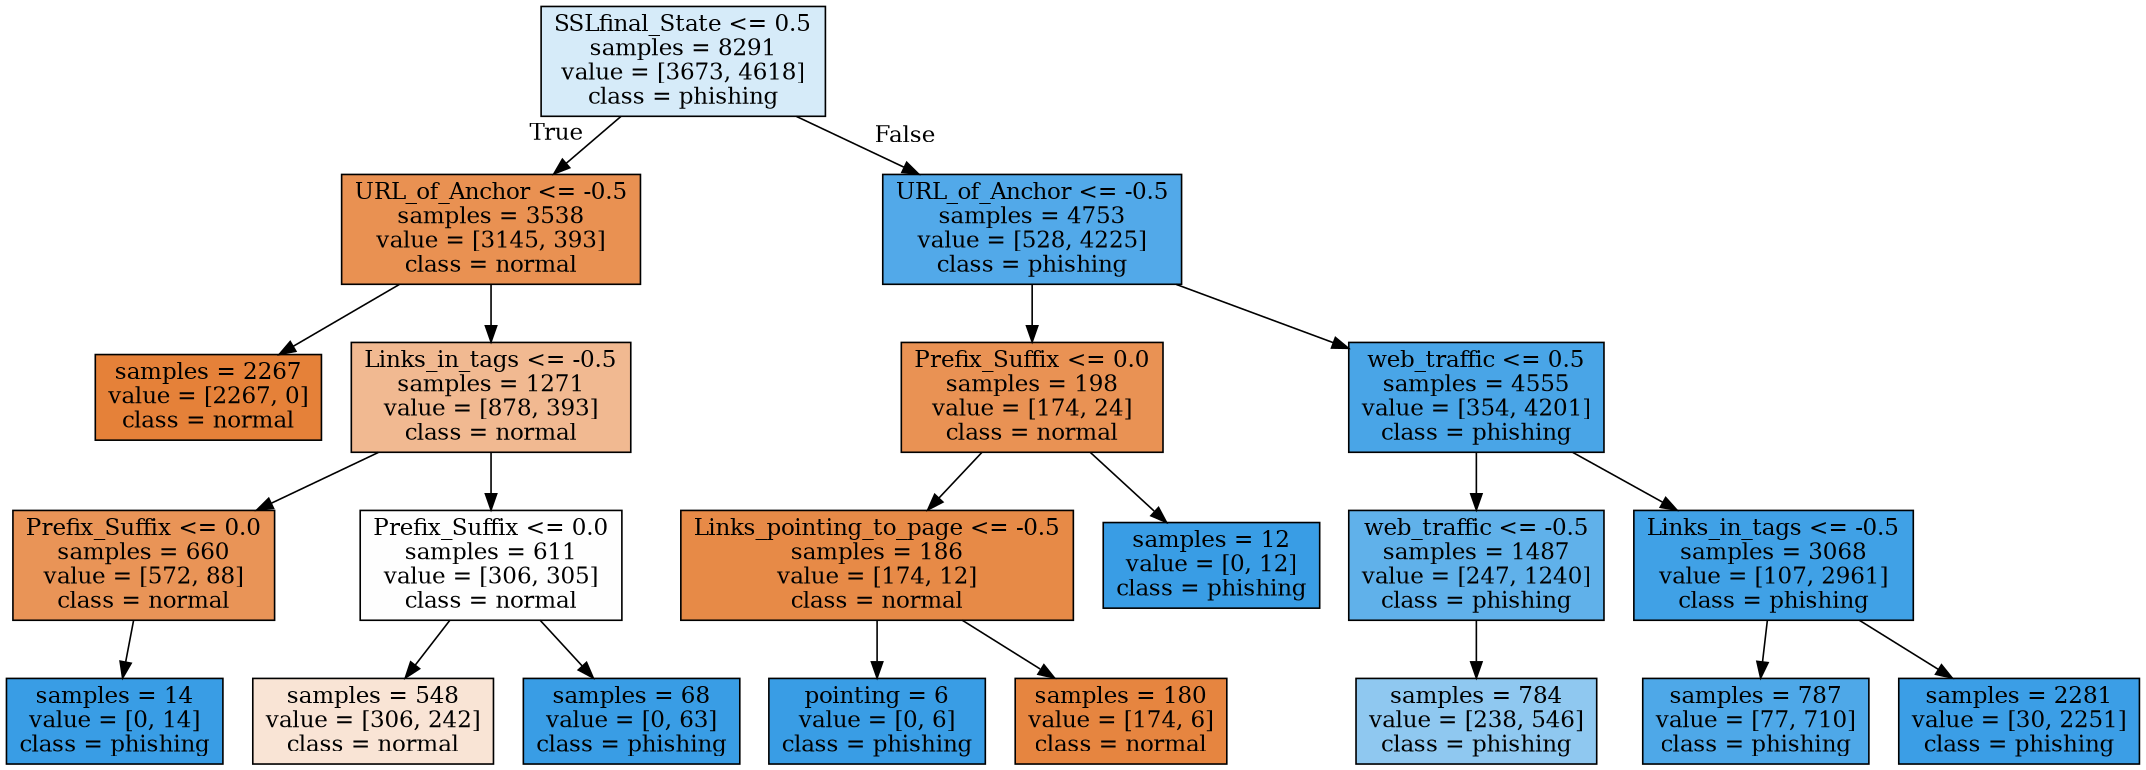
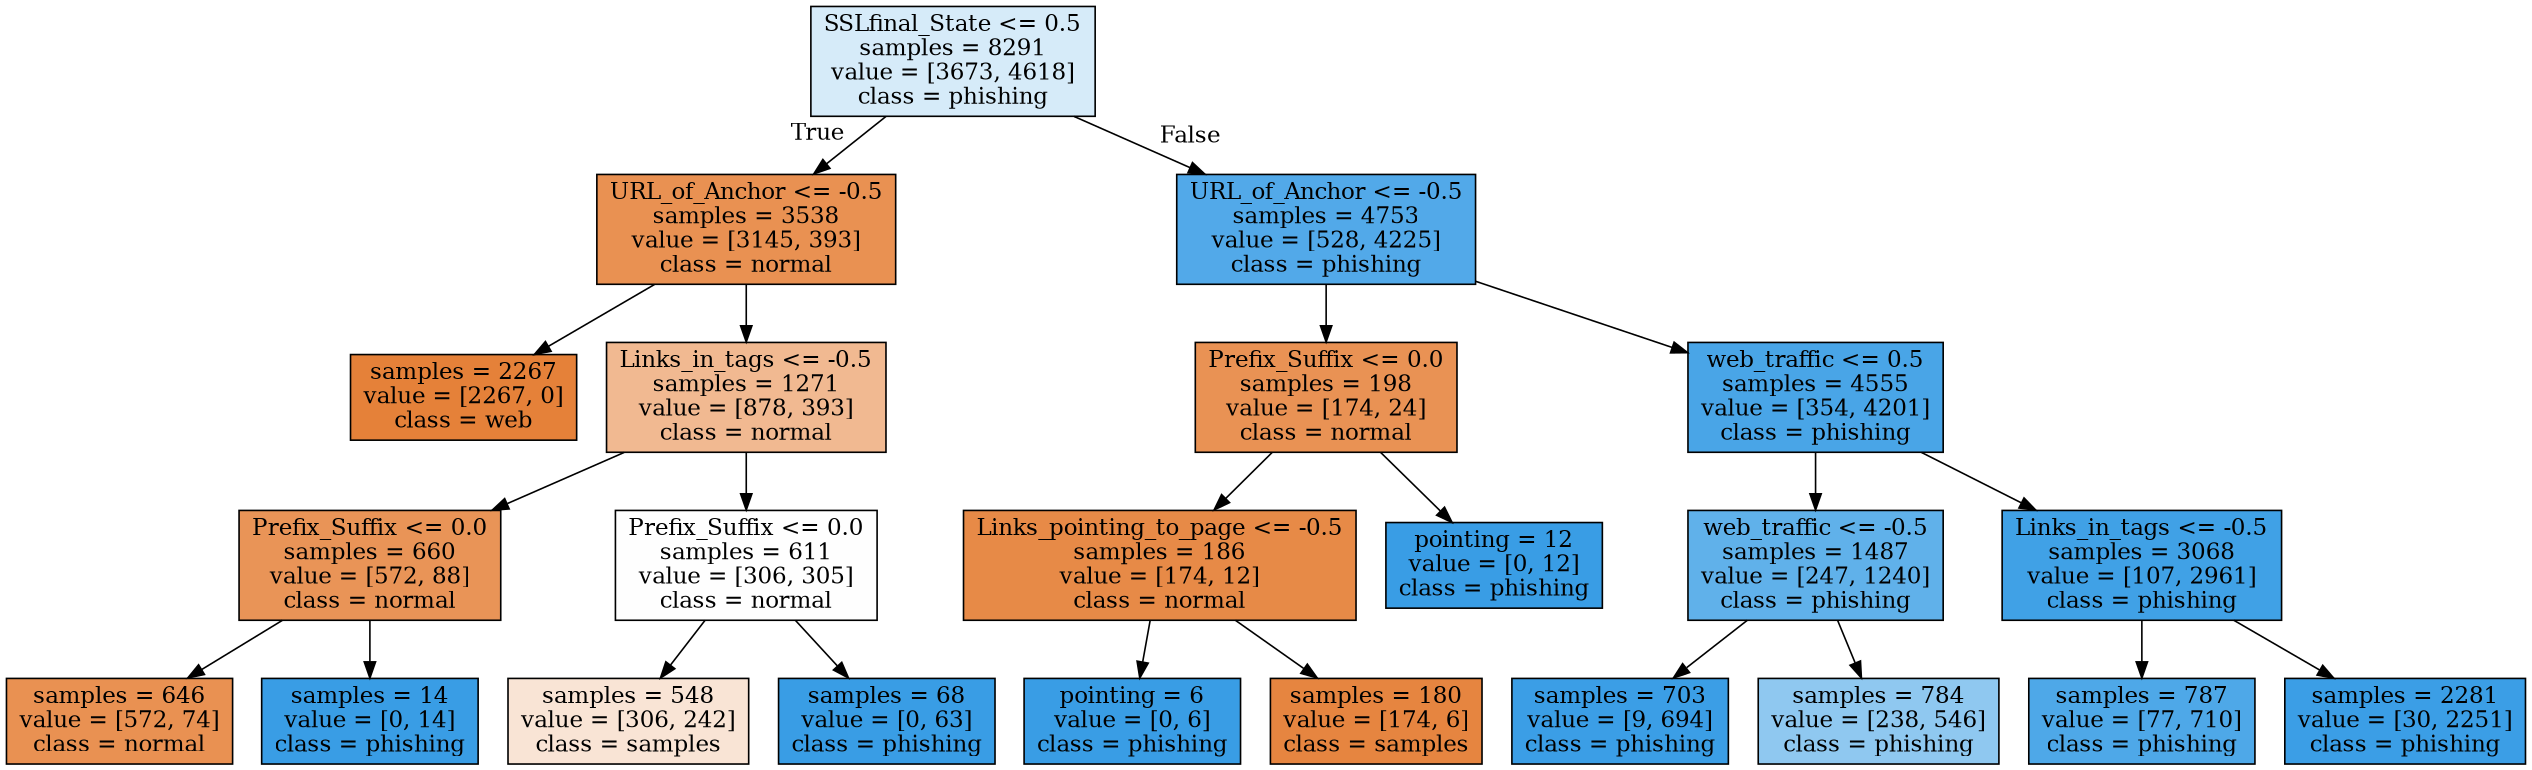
(208, 397) -> (464, 397)
(1211, 565) -> (1494, 565)
none -> (120, 721)
(373, 721) -> (628, 721)
(1121, 721) -> (1376, 721)
none -> (1620, 721)
